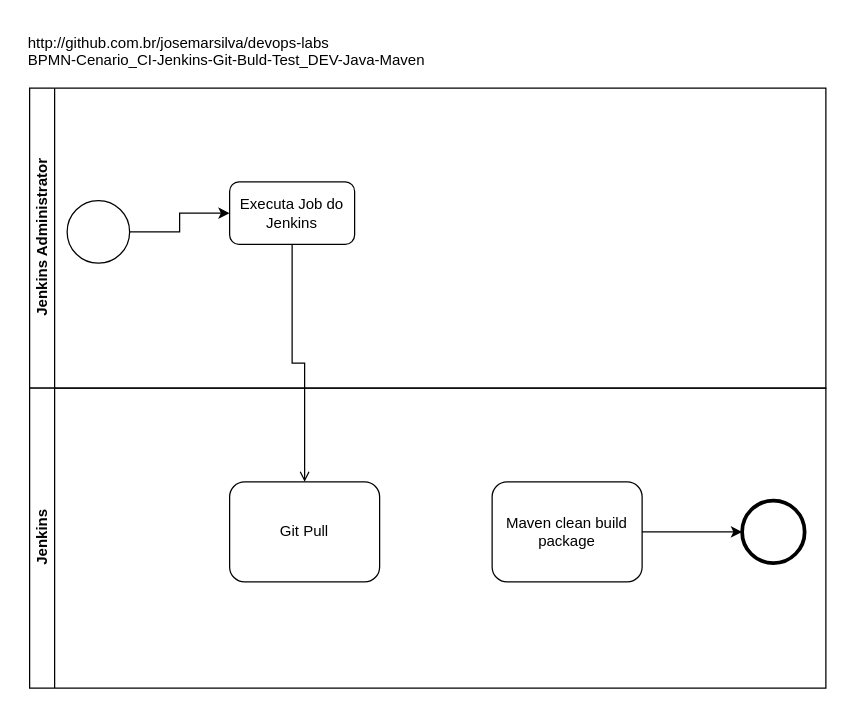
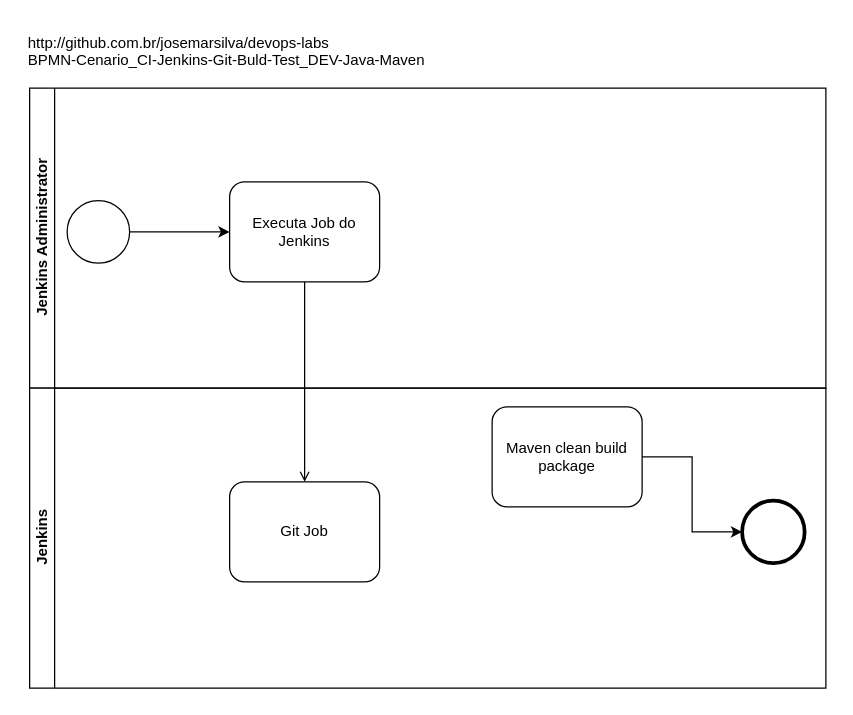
(292, 213) -> (304, 232)
(304, 532) -> (304, 532)
(567, 532) -> (567, 457)
